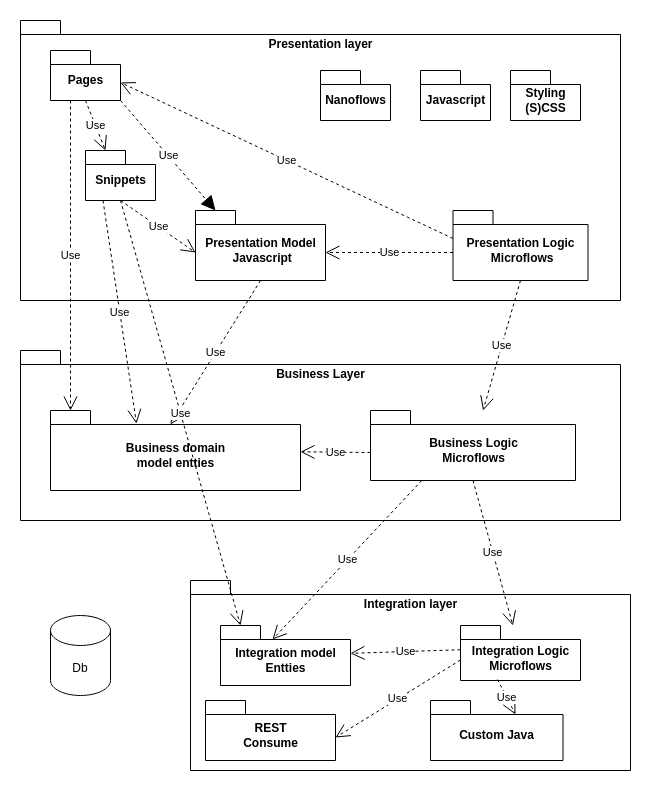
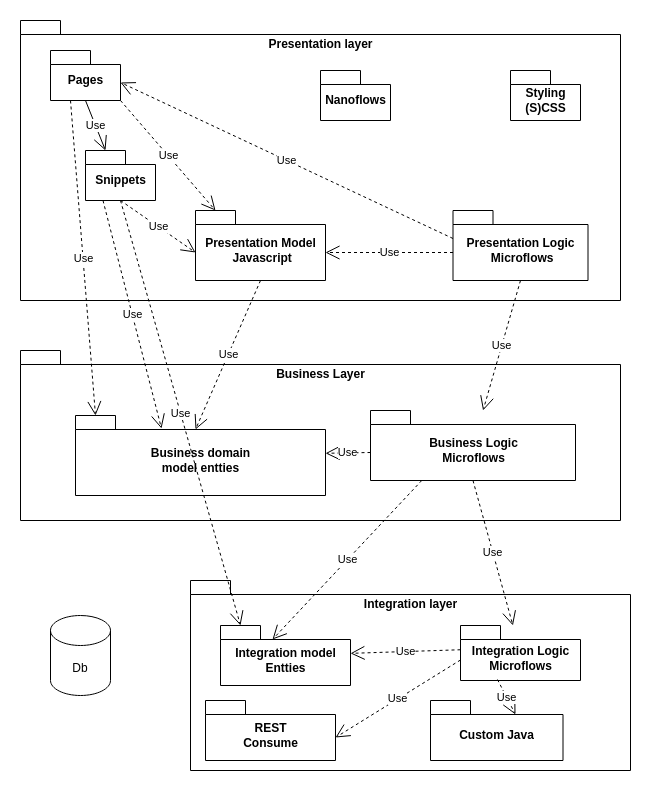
(456, 96) -> none
(89, 110) -> (89, 110)
(205, 198) -> (209, 203)
(176, 451) -> (201, 456)
